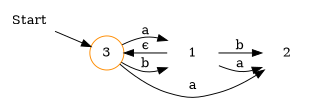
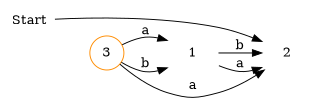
(69, 37) -> (155, 20)
(150, 53) -> none
